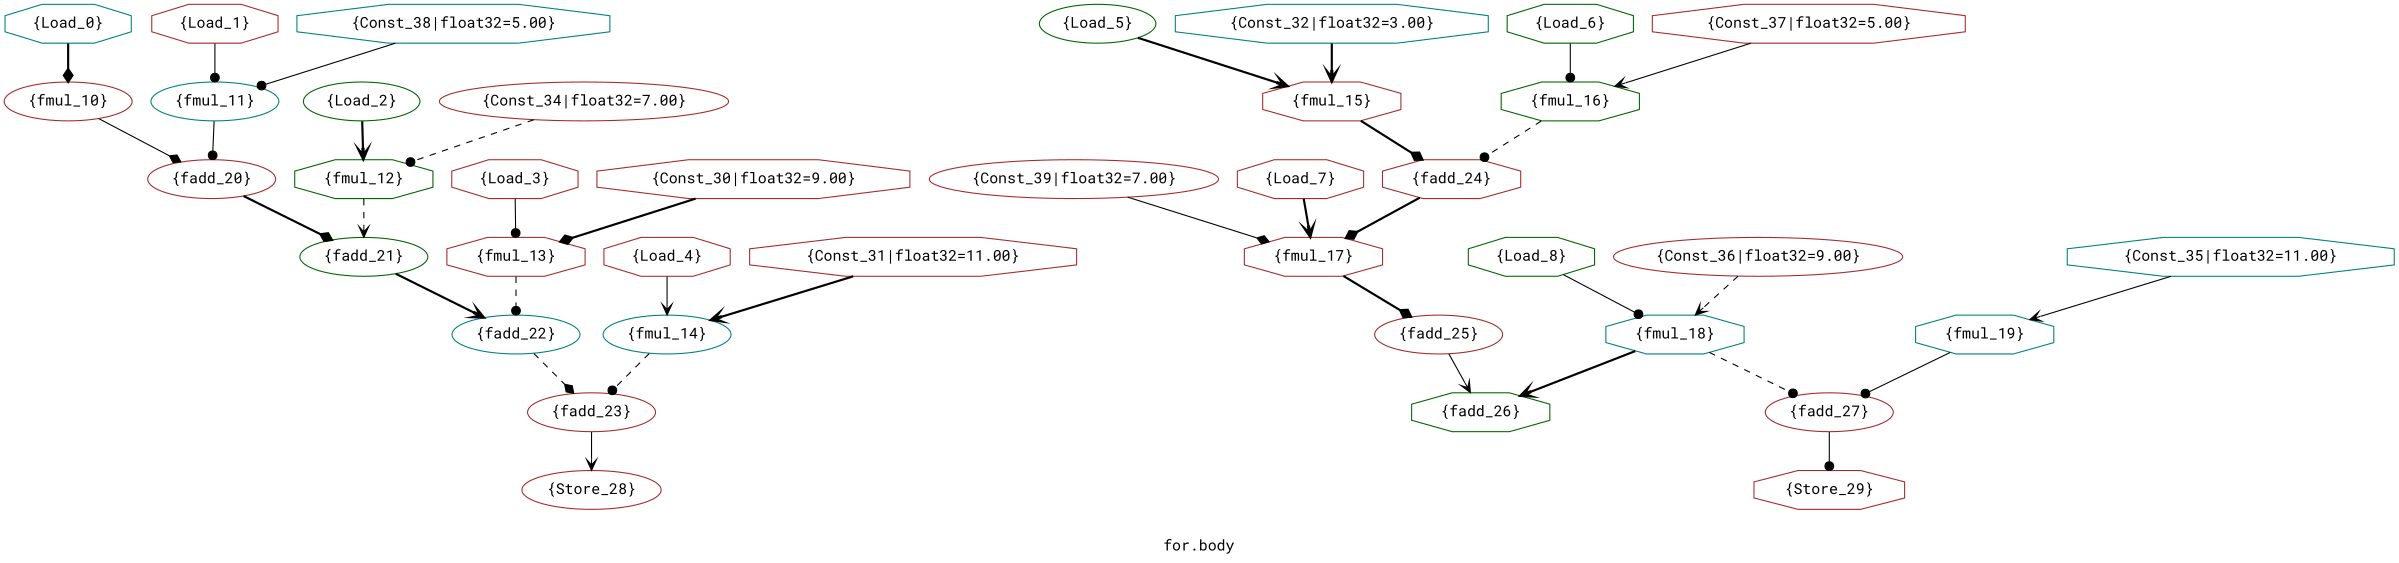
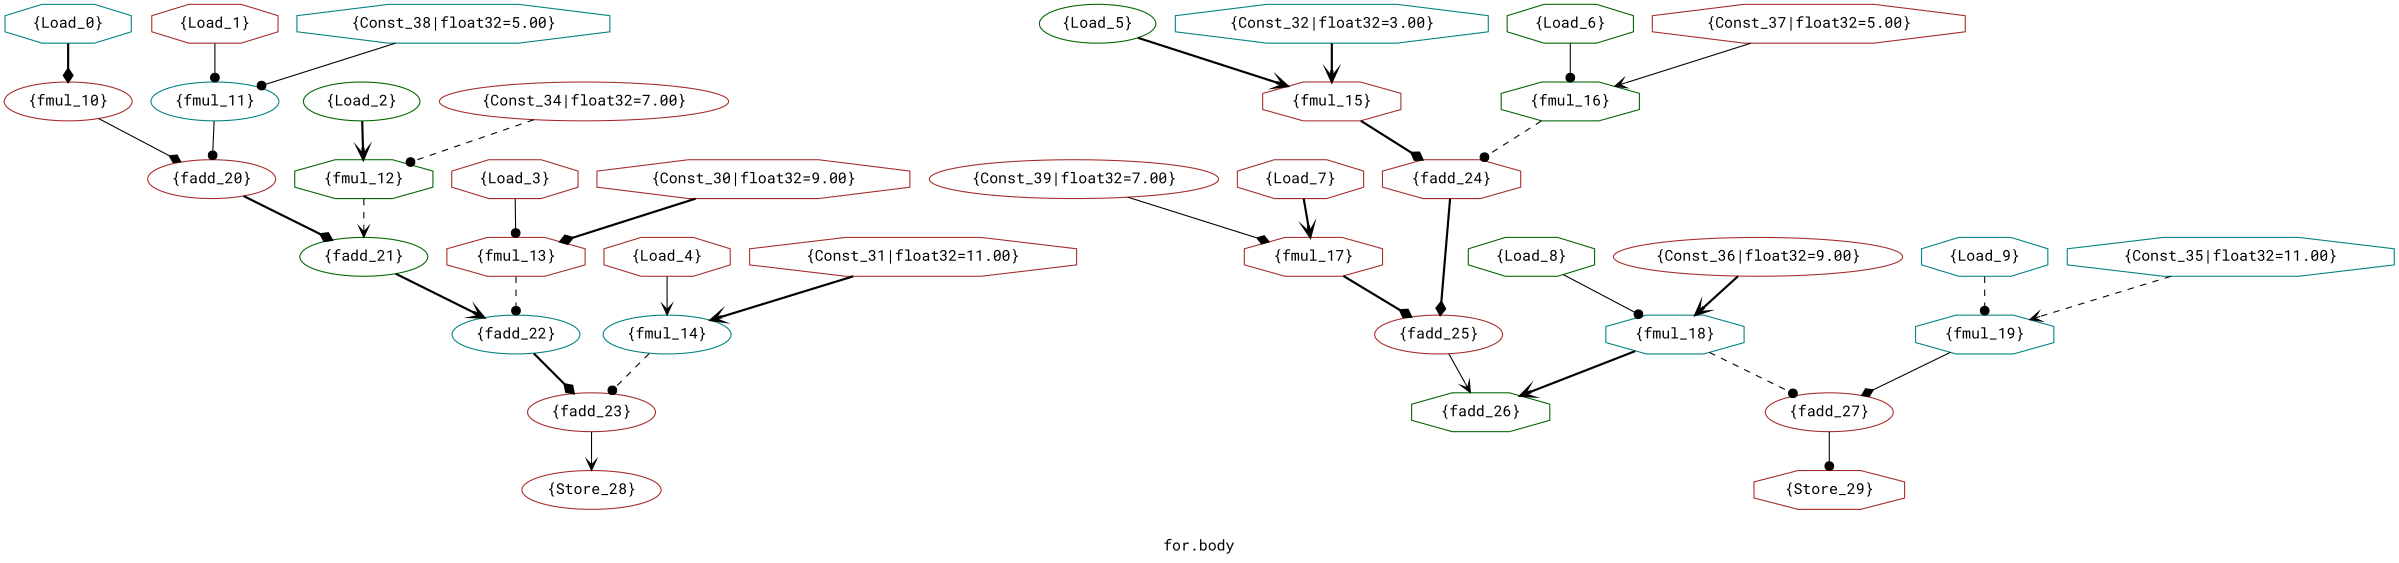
(1388, 215) -> (1446, 250)
none -> (1985, 257)
(1721, 292) -> (1721, 292)
(2106, 296) -> (2106, 296)
(549, 369) -> (549, 369)
(1910, 372) -> (1910, 372)
